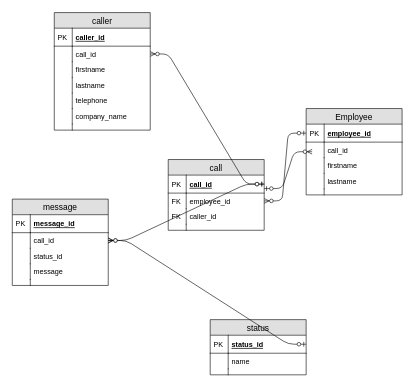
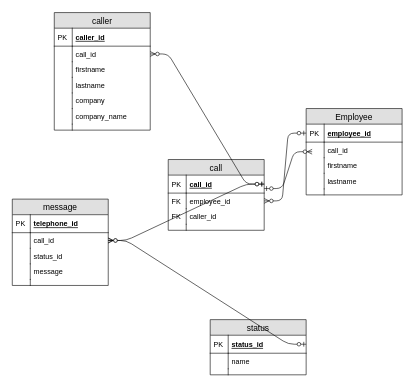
(93, 101) -> (90, 101)
(53, 224) -> (56, 224)
